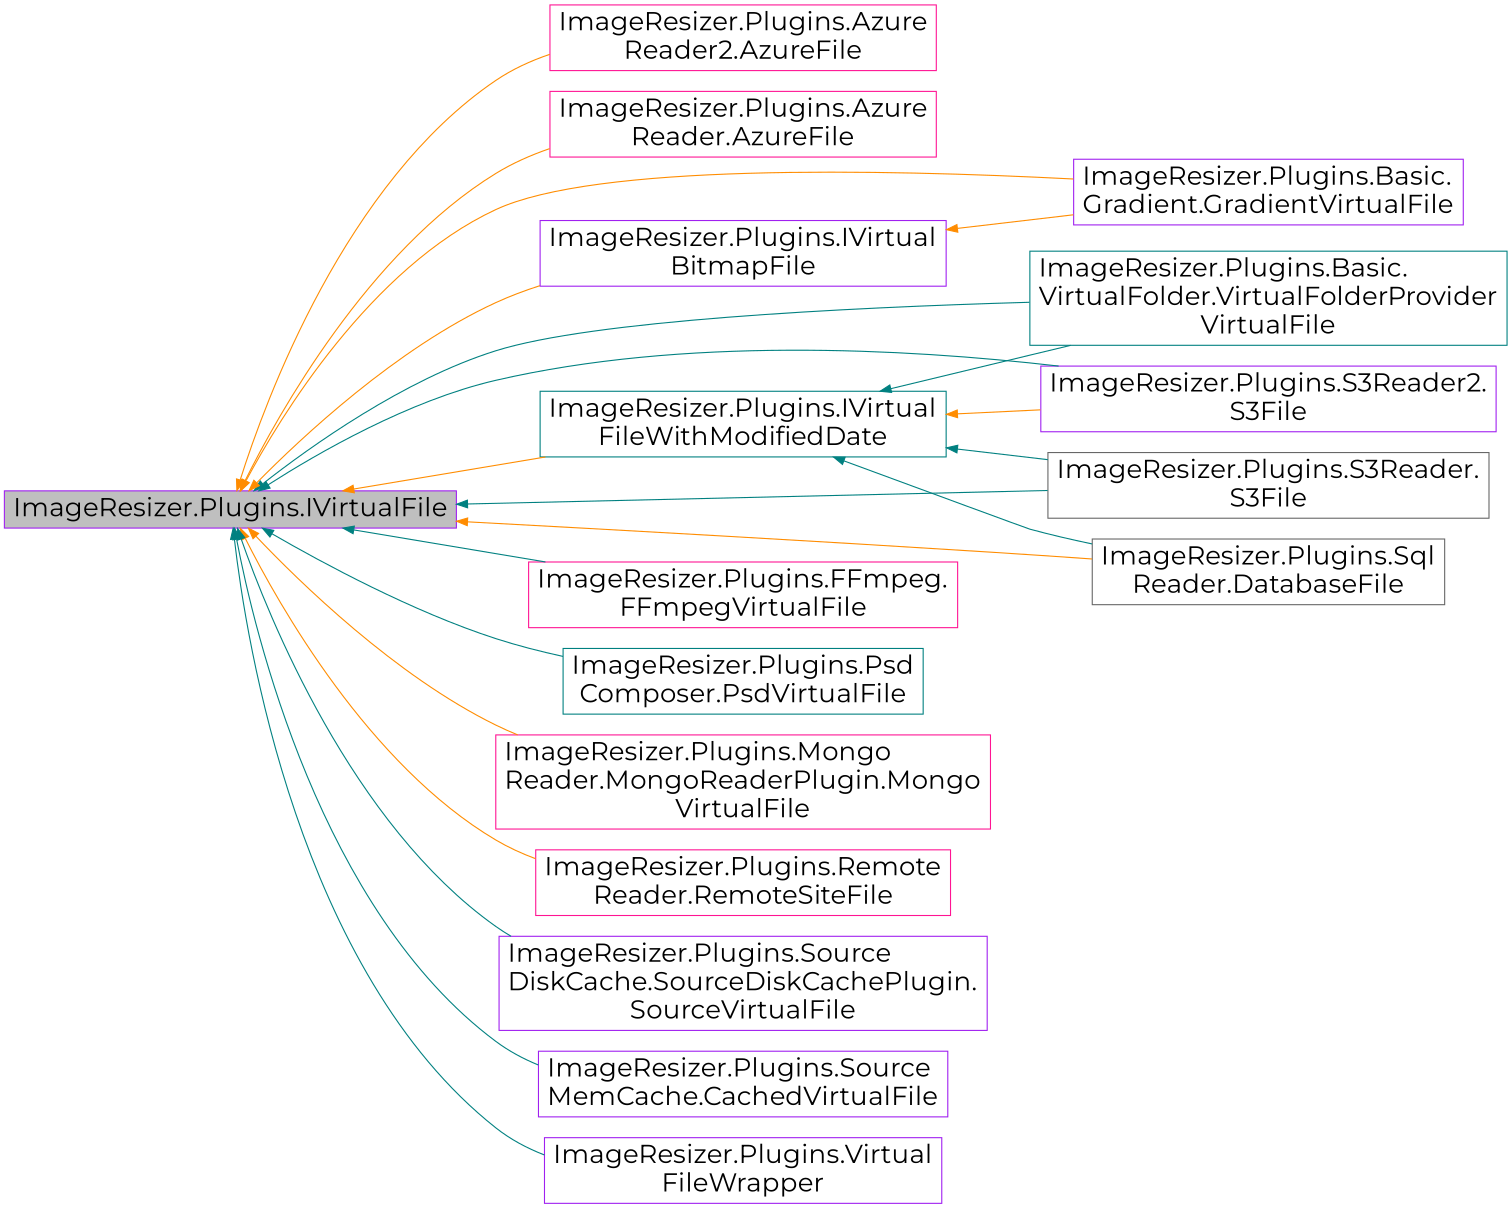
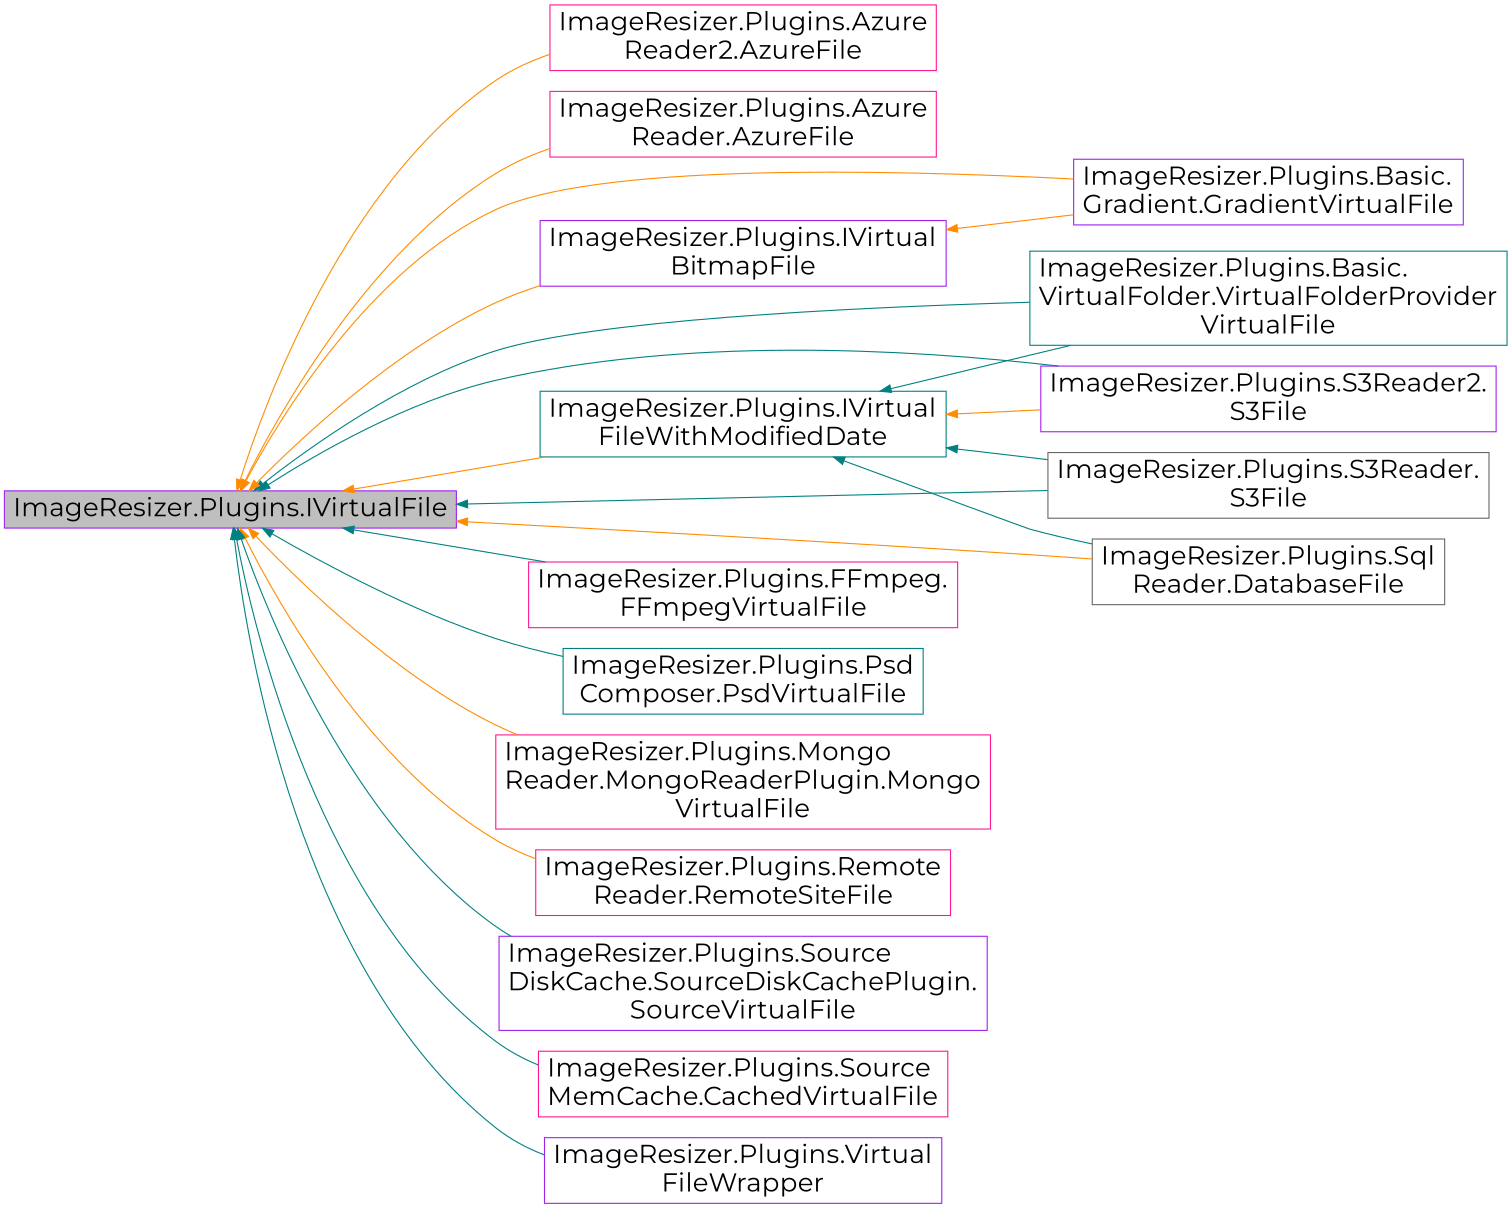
(743, 1084) -> (743, 1084)
